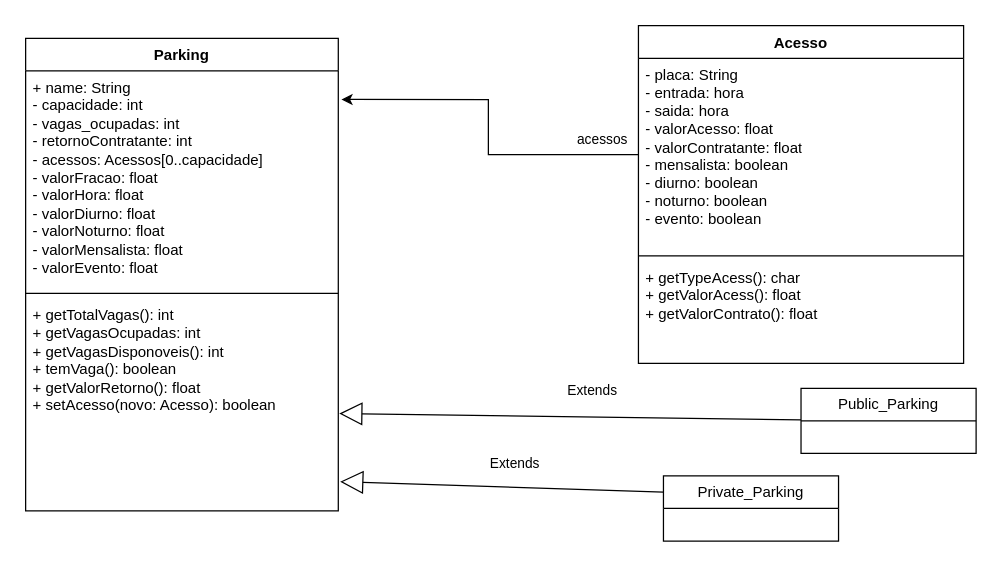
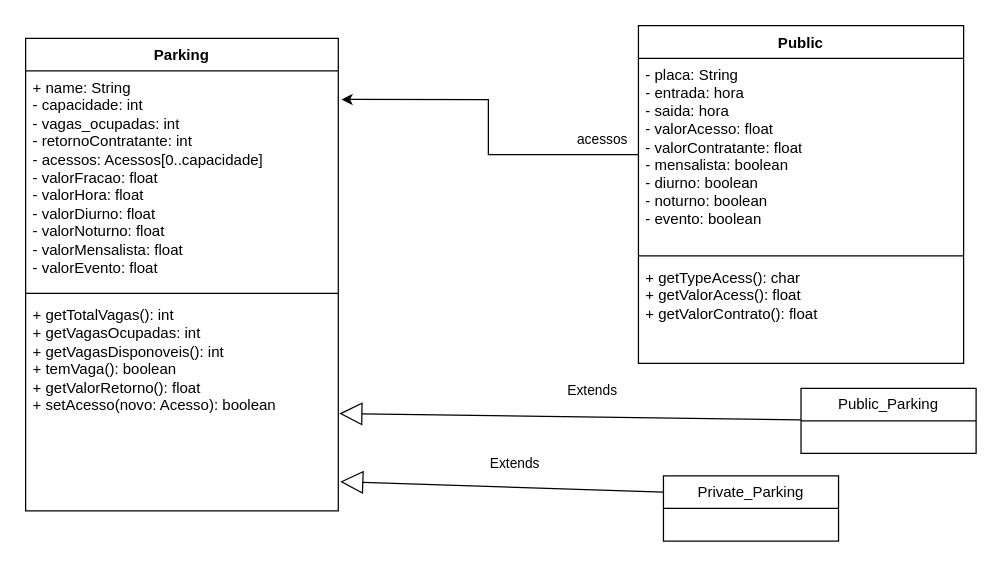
(801, 43) -> (801, 43)
